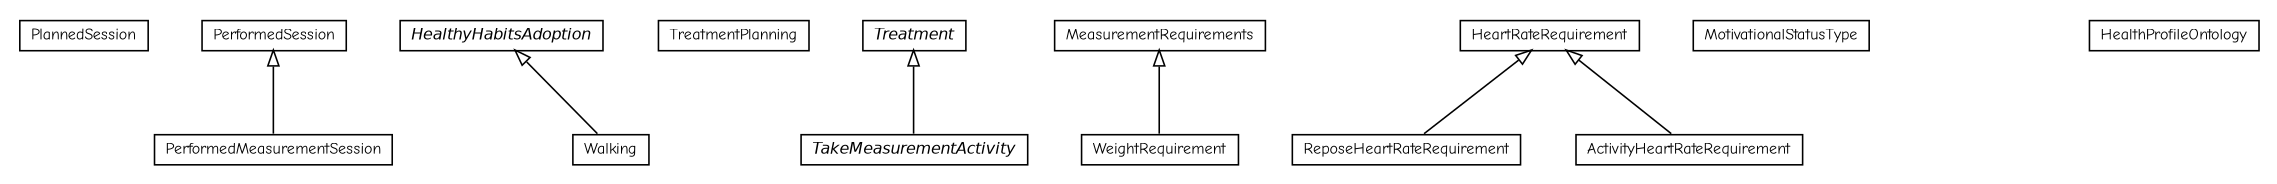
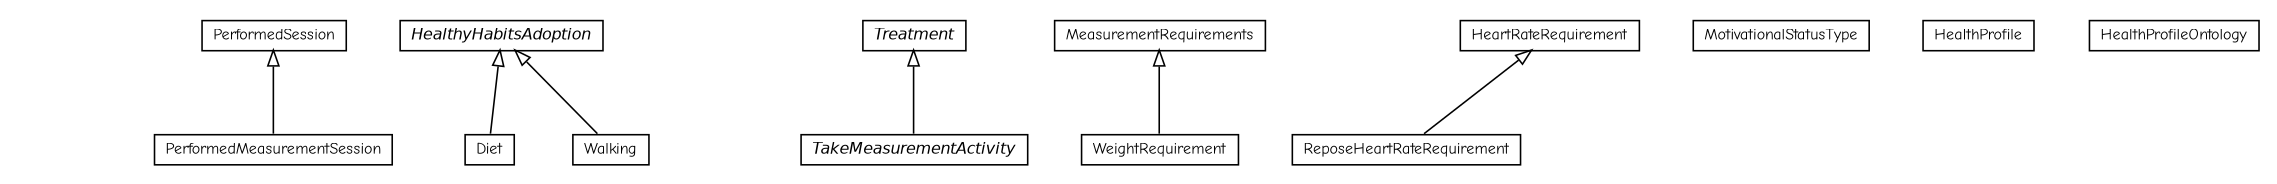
(83, 35) -> none
(733, 35) -> none
none -> (1979, 35)
none -> (489, 149)
(1689, 149) -> none
